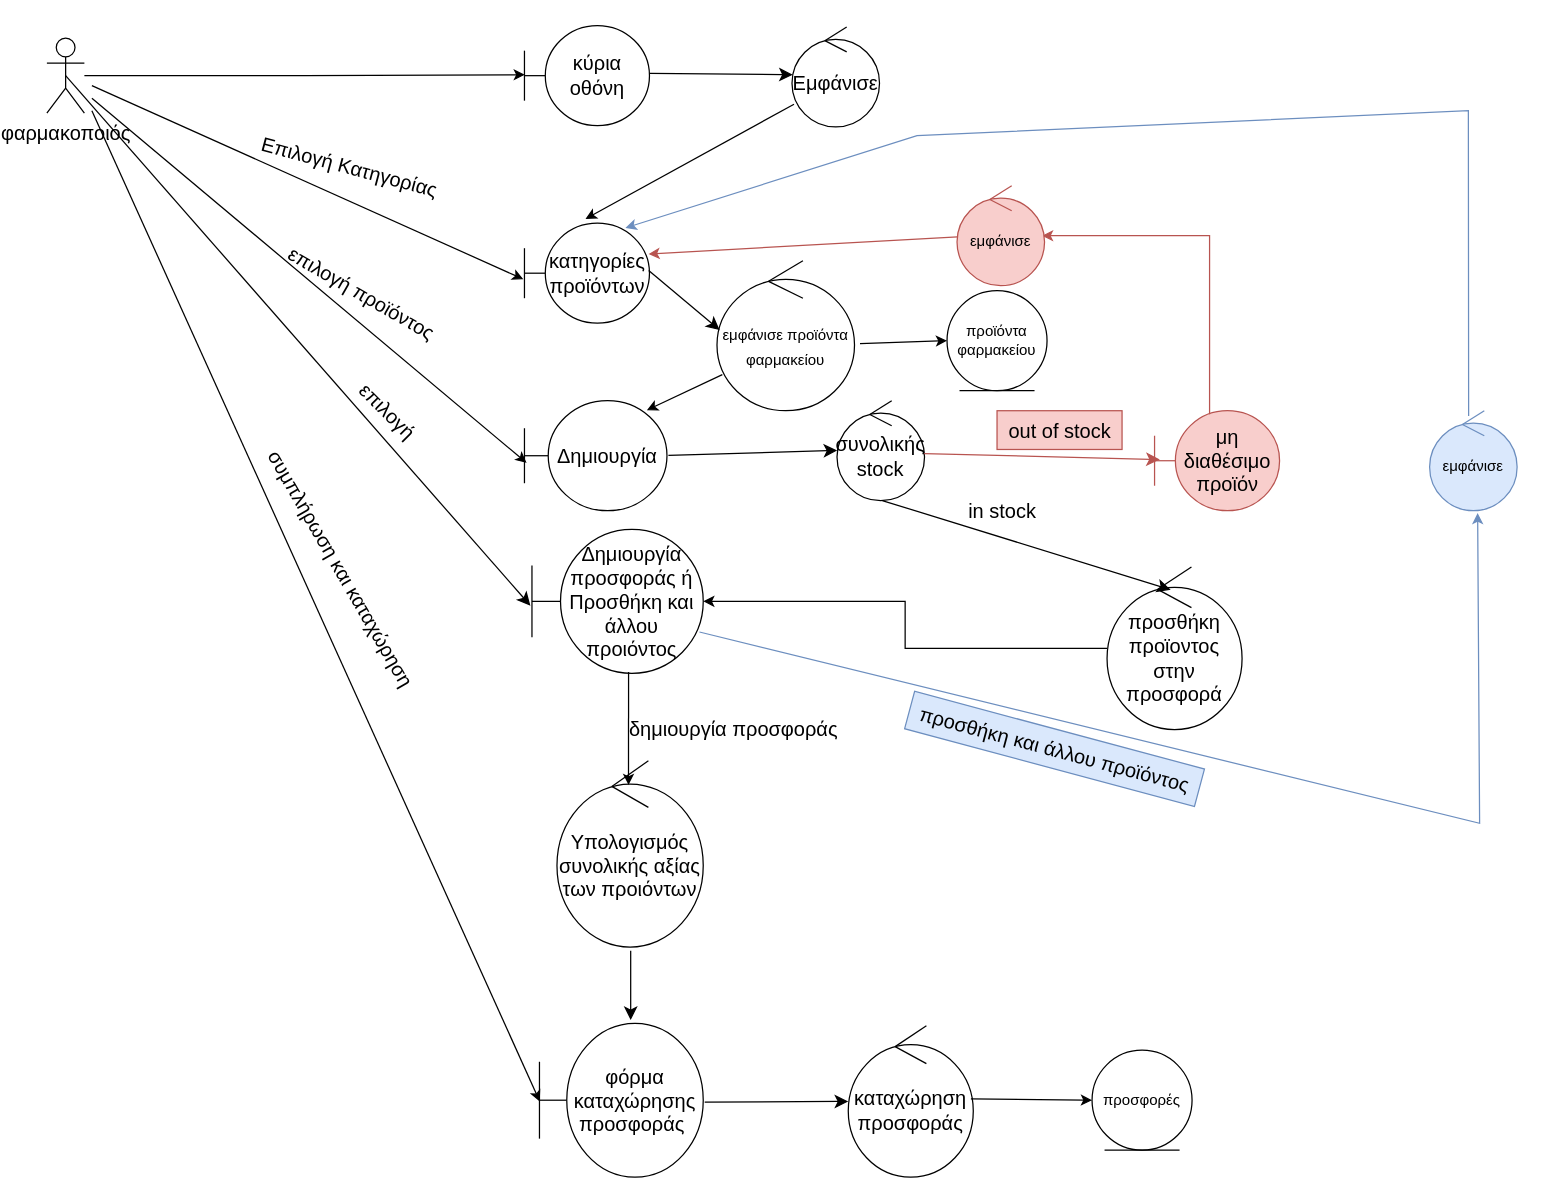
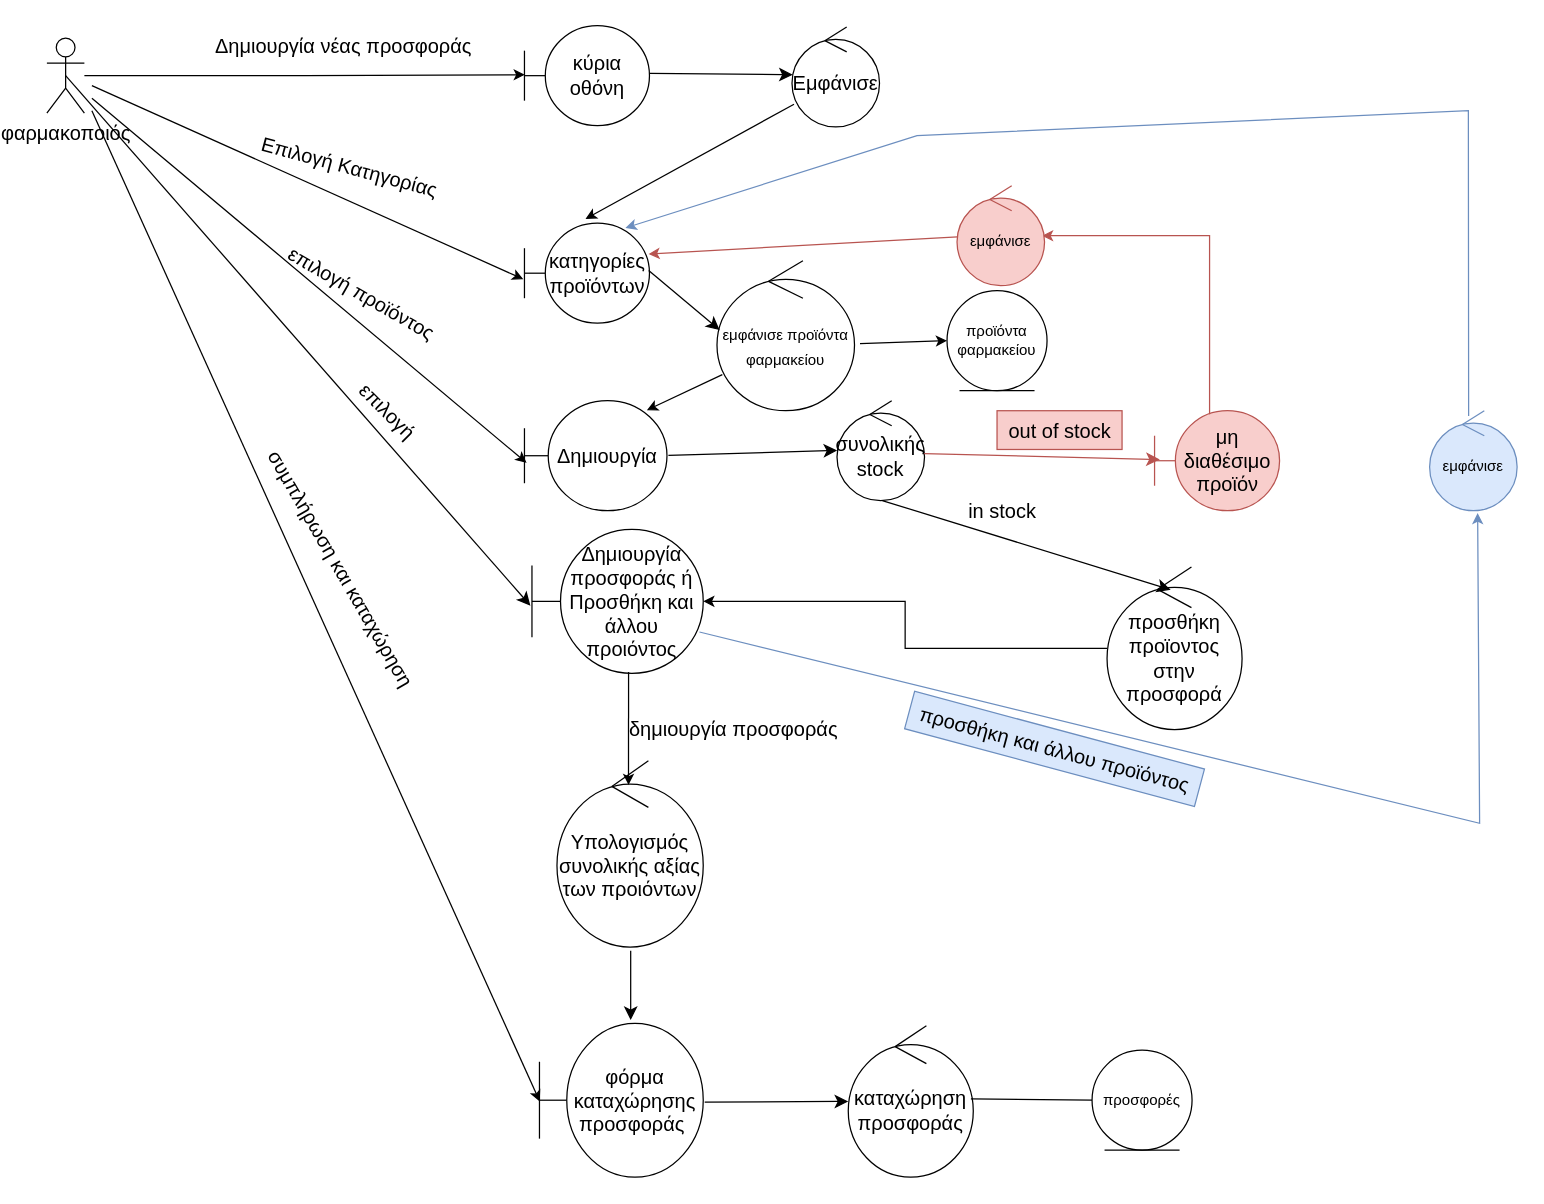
none -> (343, 46)
(1082, 1100) -> (1085, 1100)
